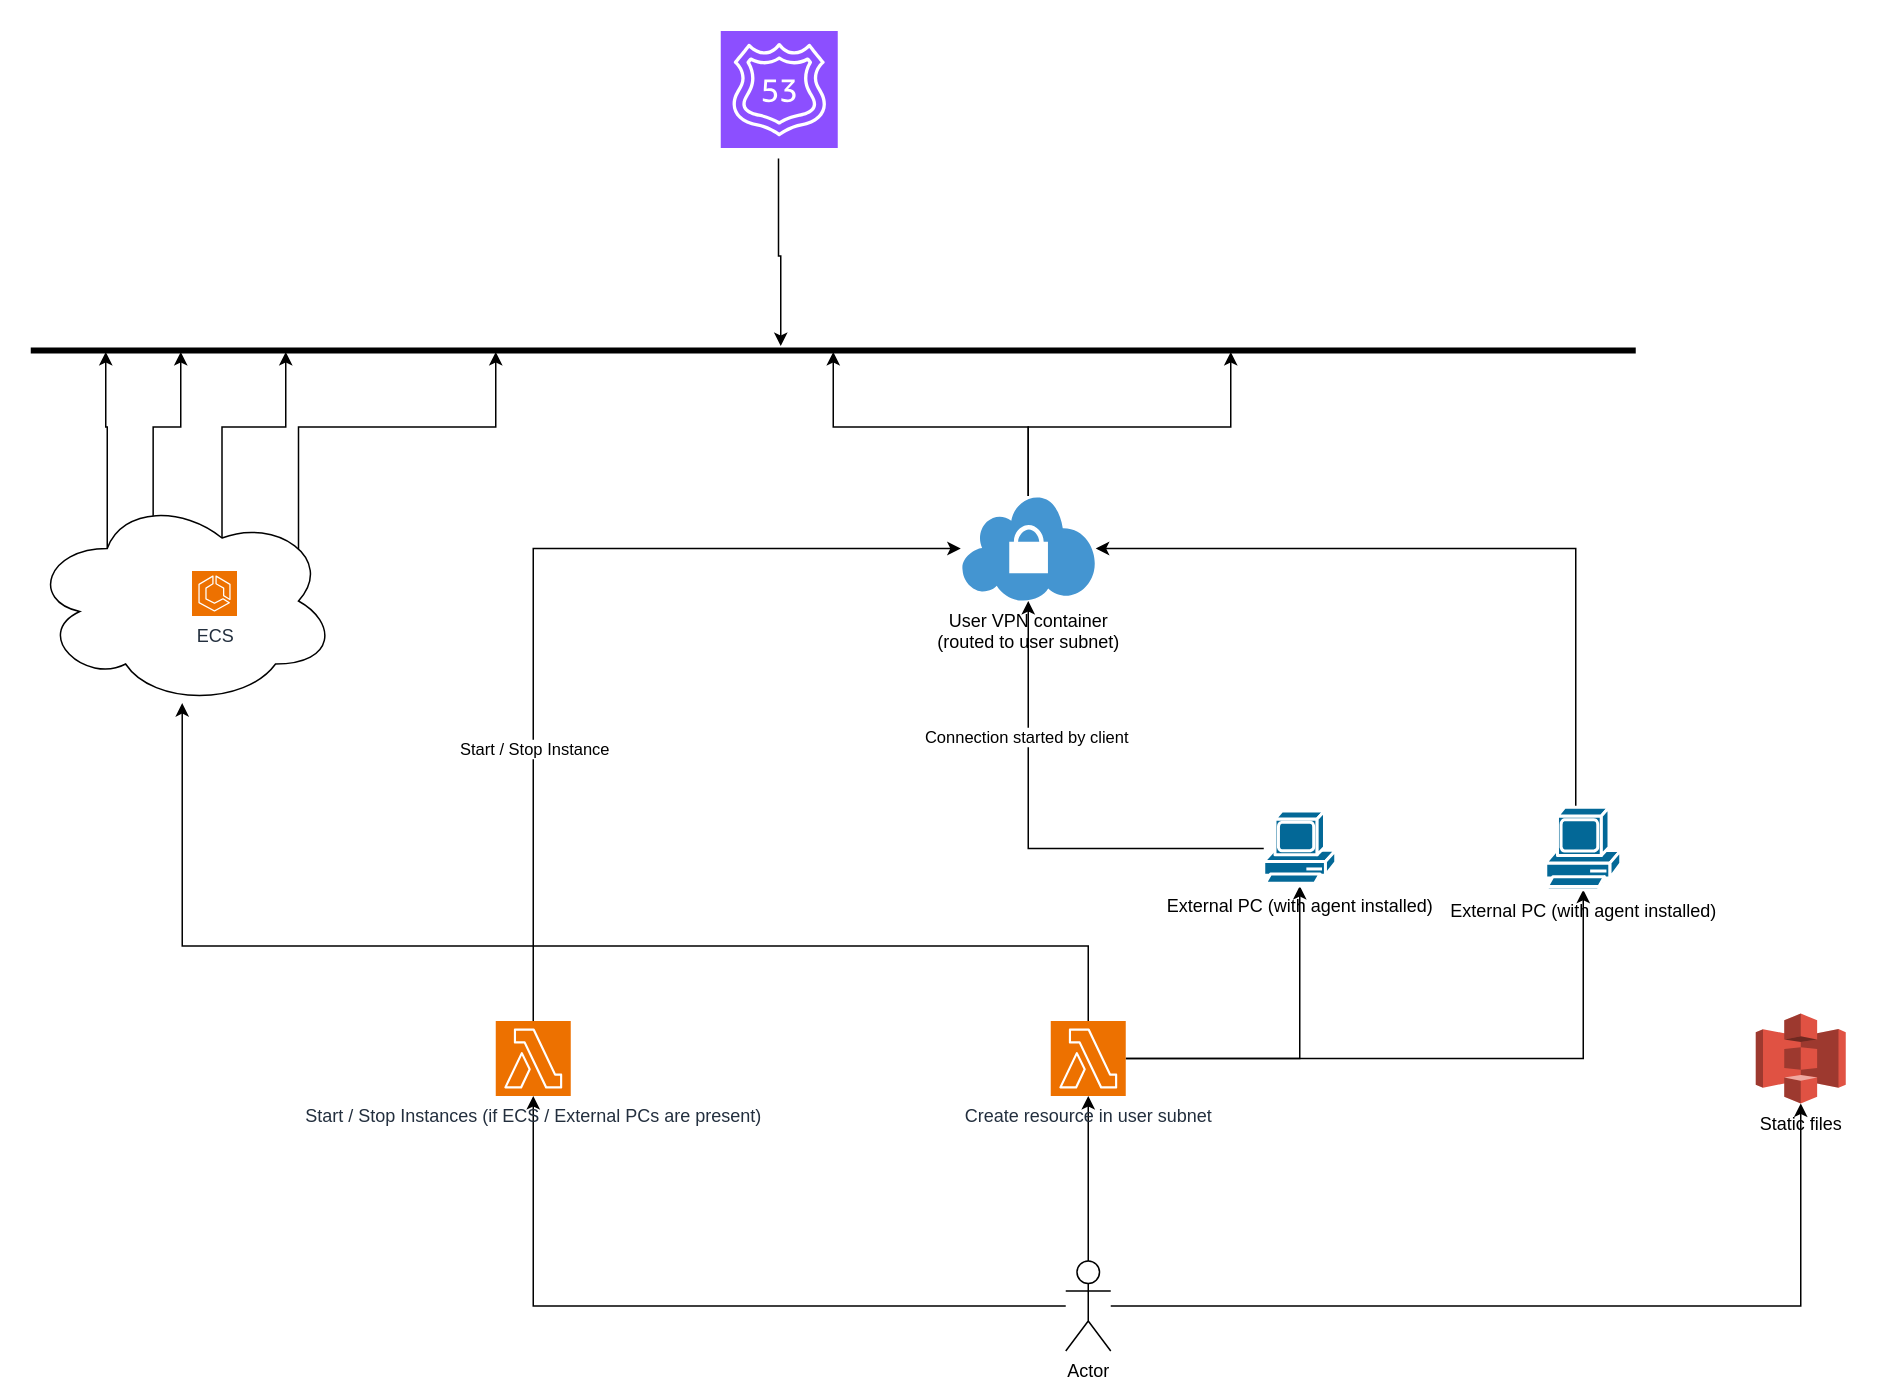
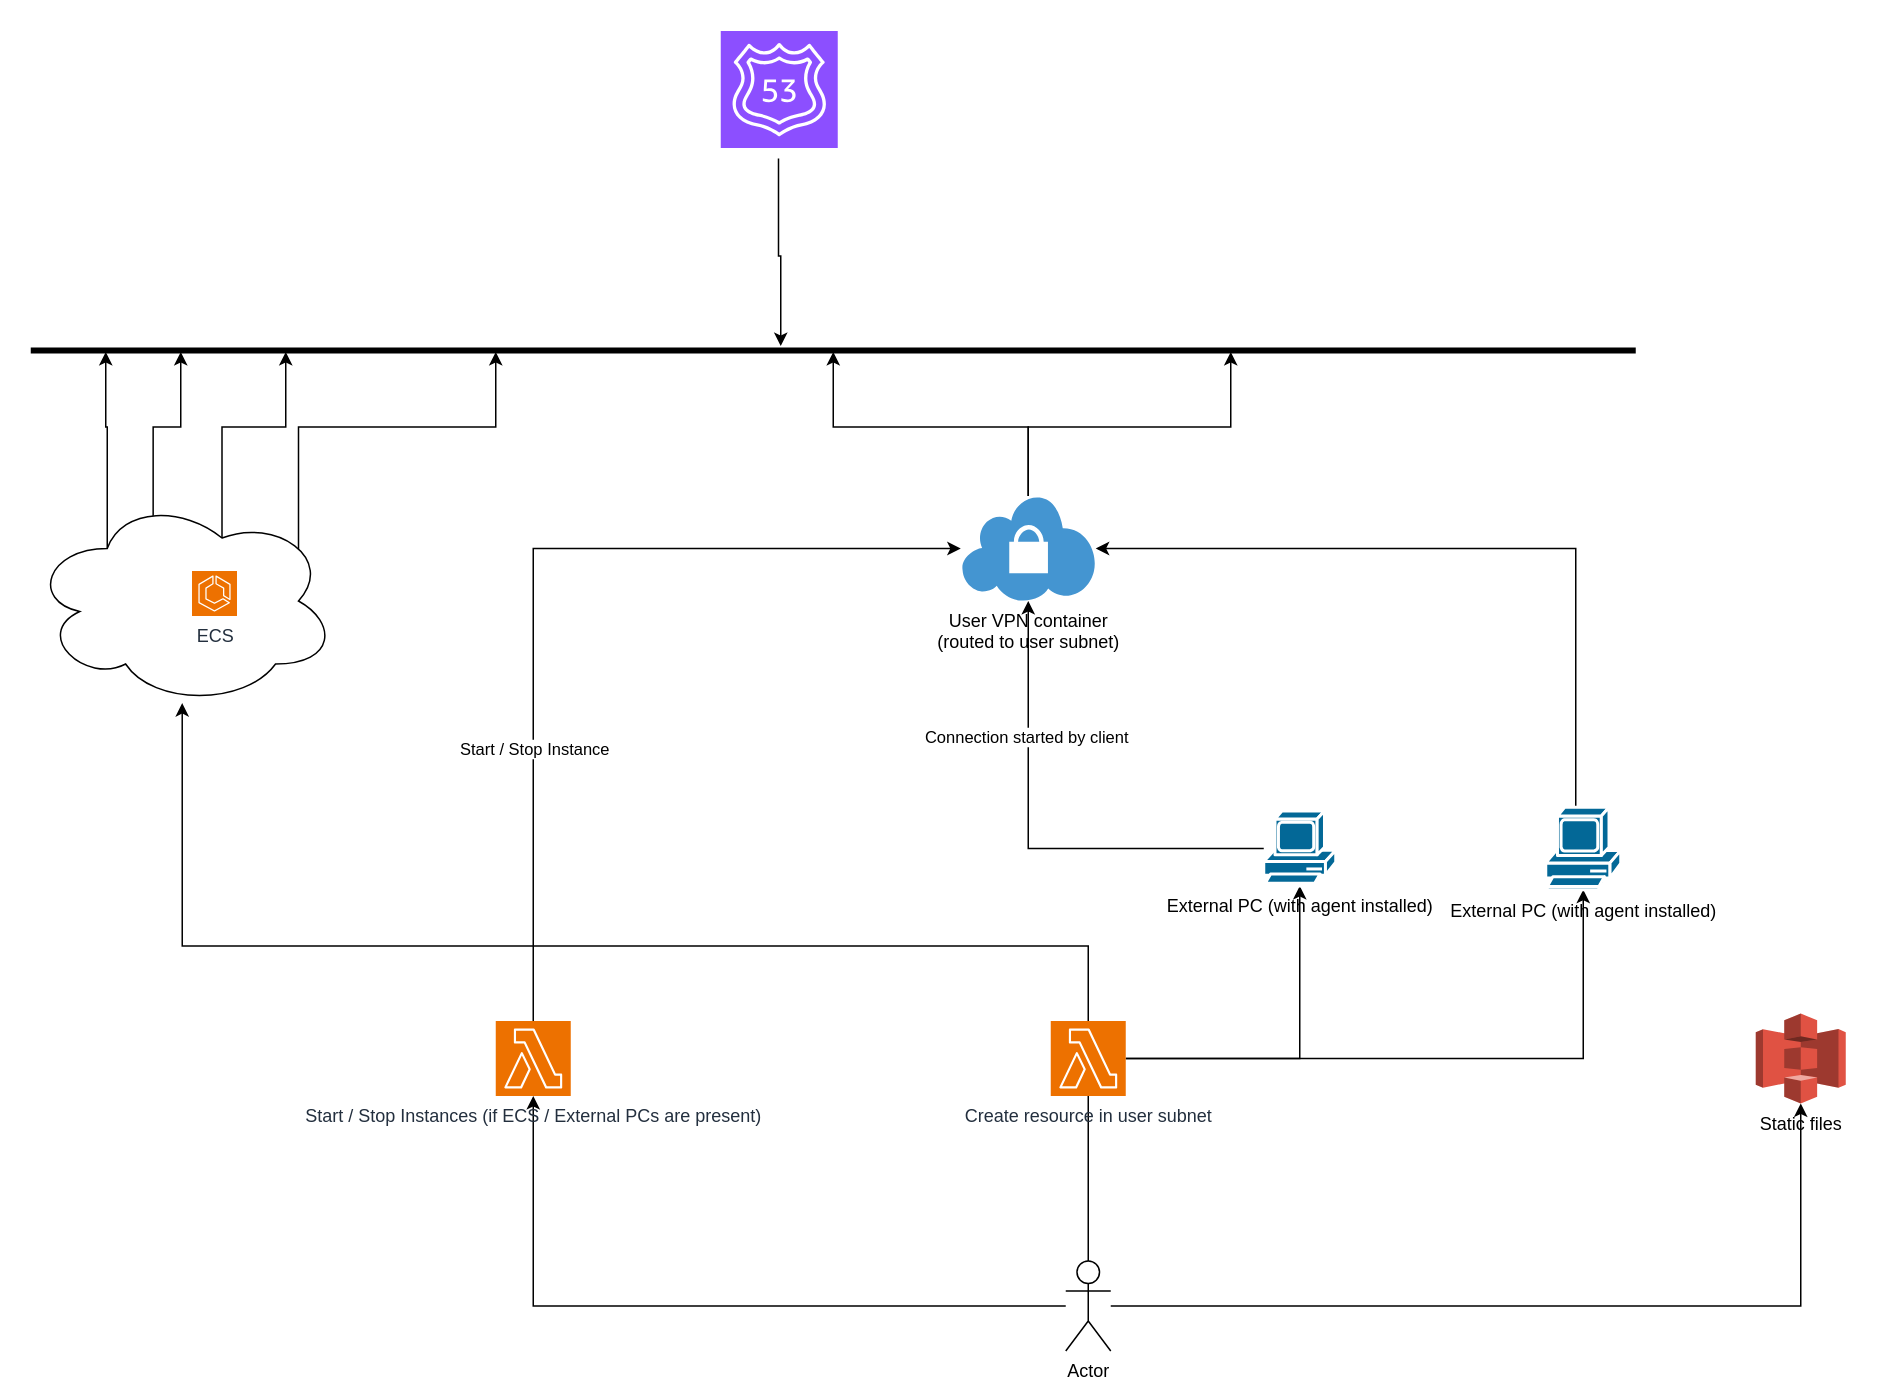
(1088, 1107) -> (1088, 1102)
